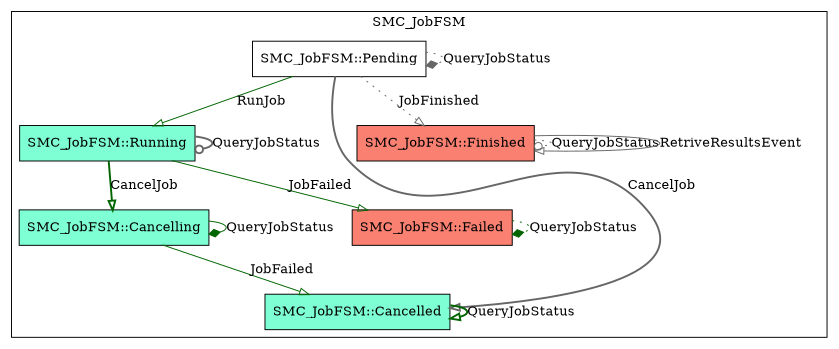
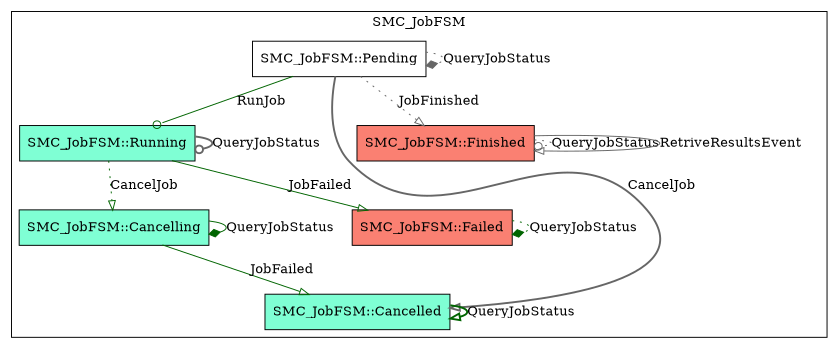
(228, 100) -> (228, 100)
(110, 181) -> (110, 181)
